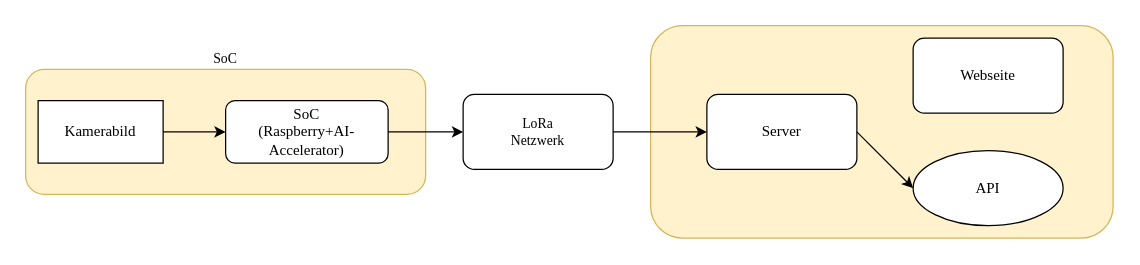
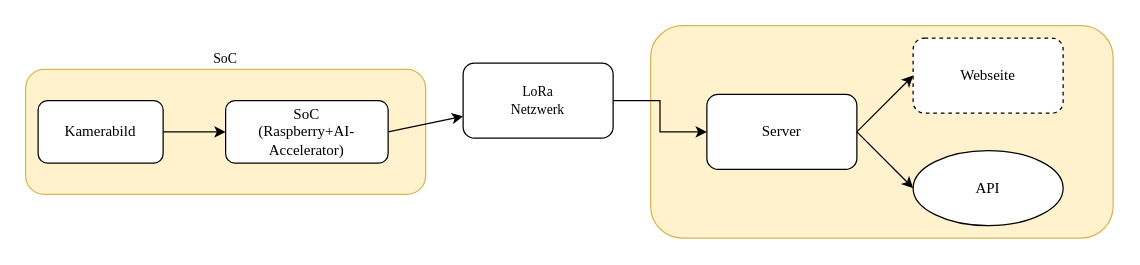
(988, 76) -> (988, 76)
none -> (883, 106)
(101, 132) -> (101, 132)
(538, 132) -> (538, 101)
